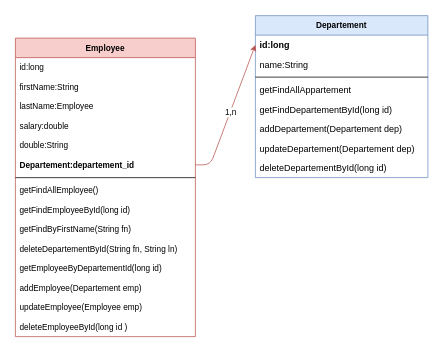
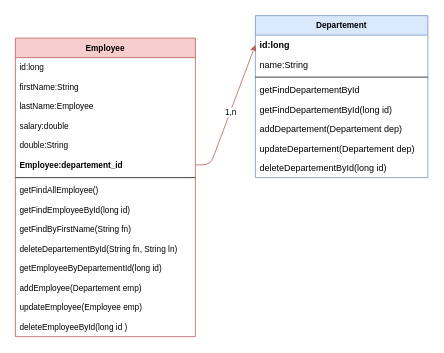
(309, 90) -> (314, 90)
(77, 165) -> (69, 165)
